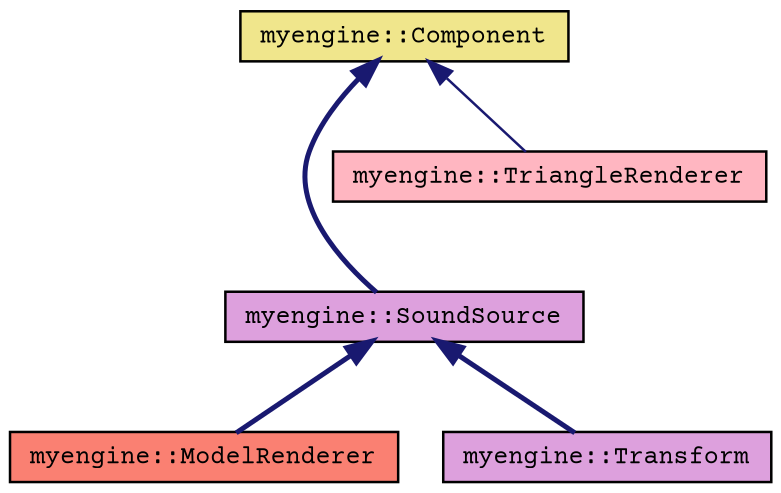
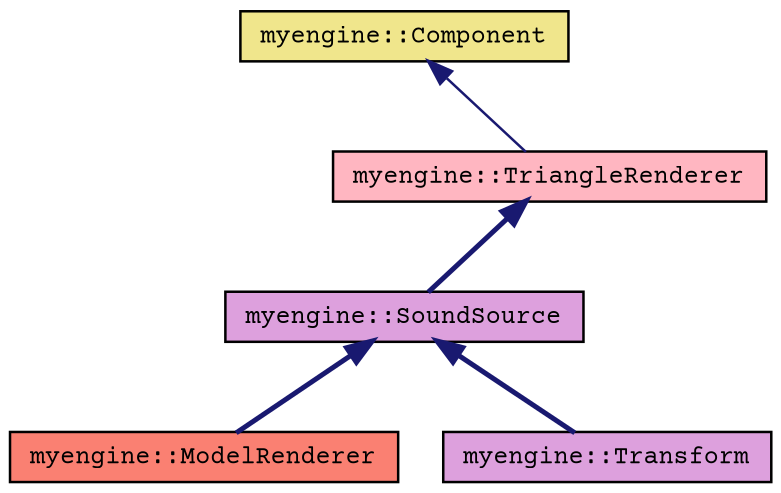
(306, 189) -> (468, 255)
